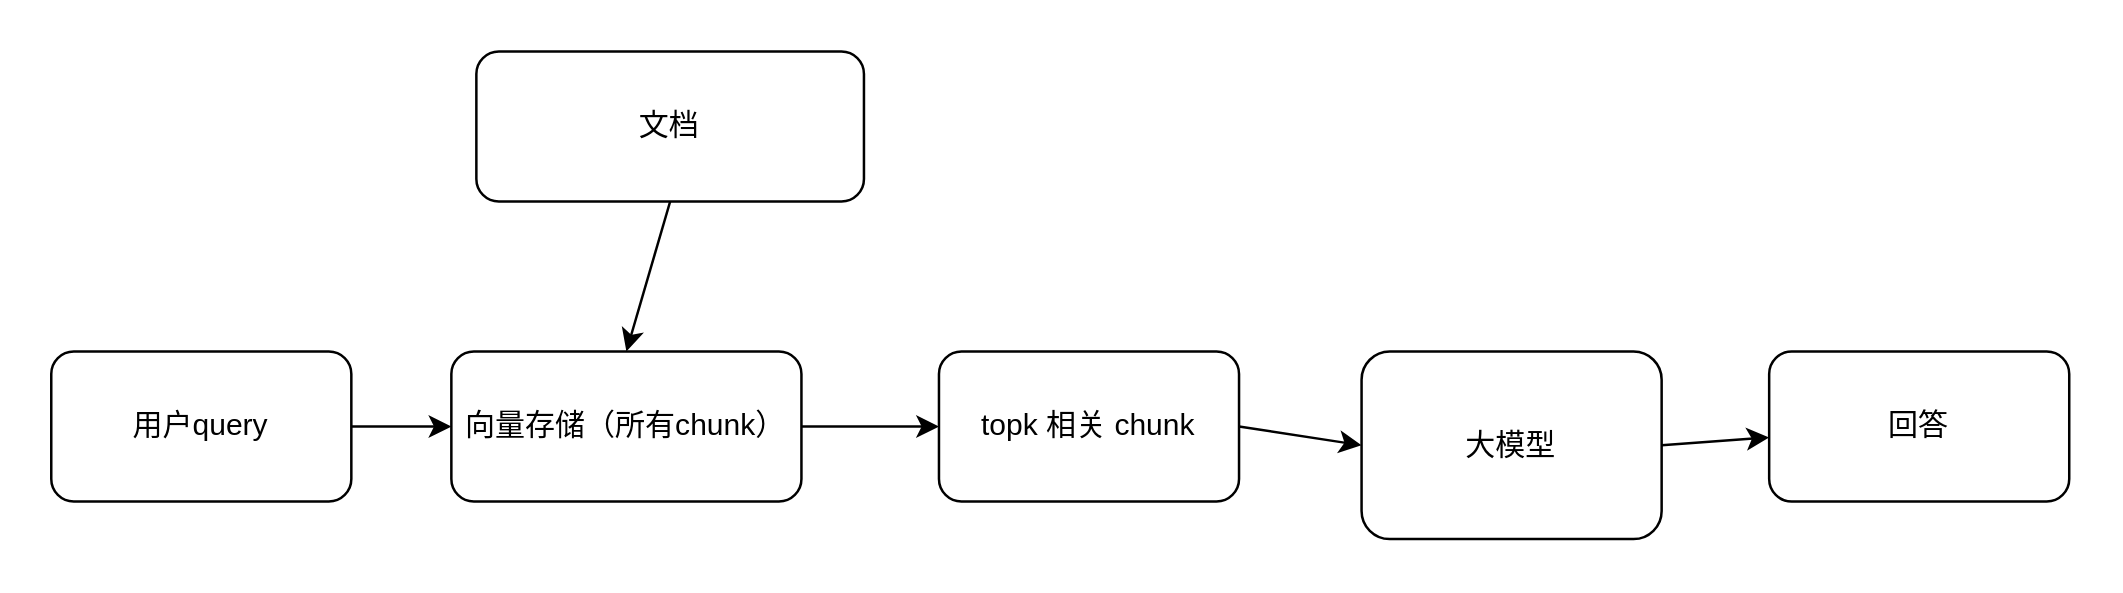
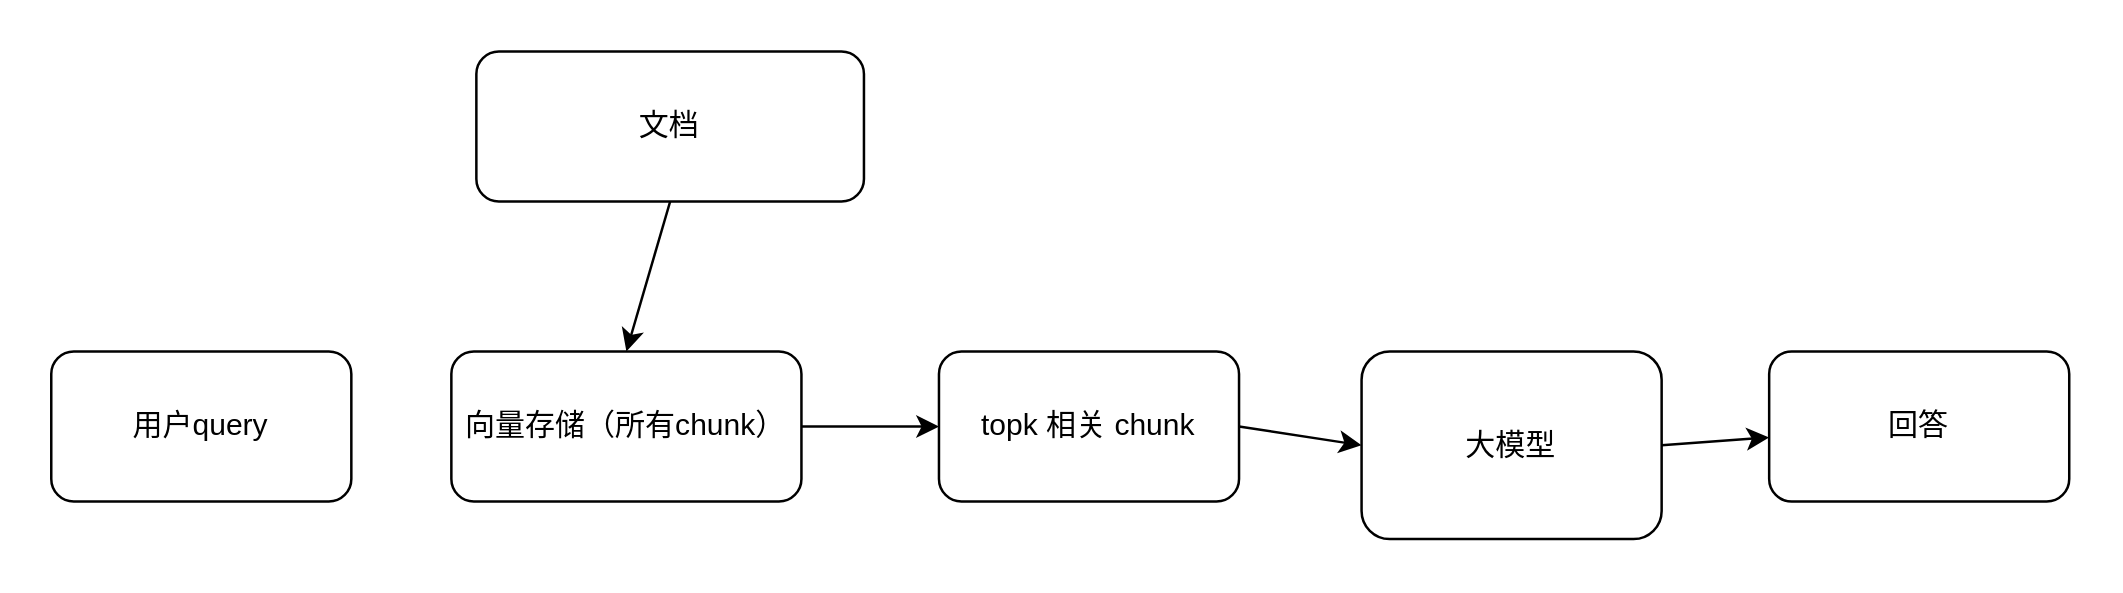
(393, 426) -> none
